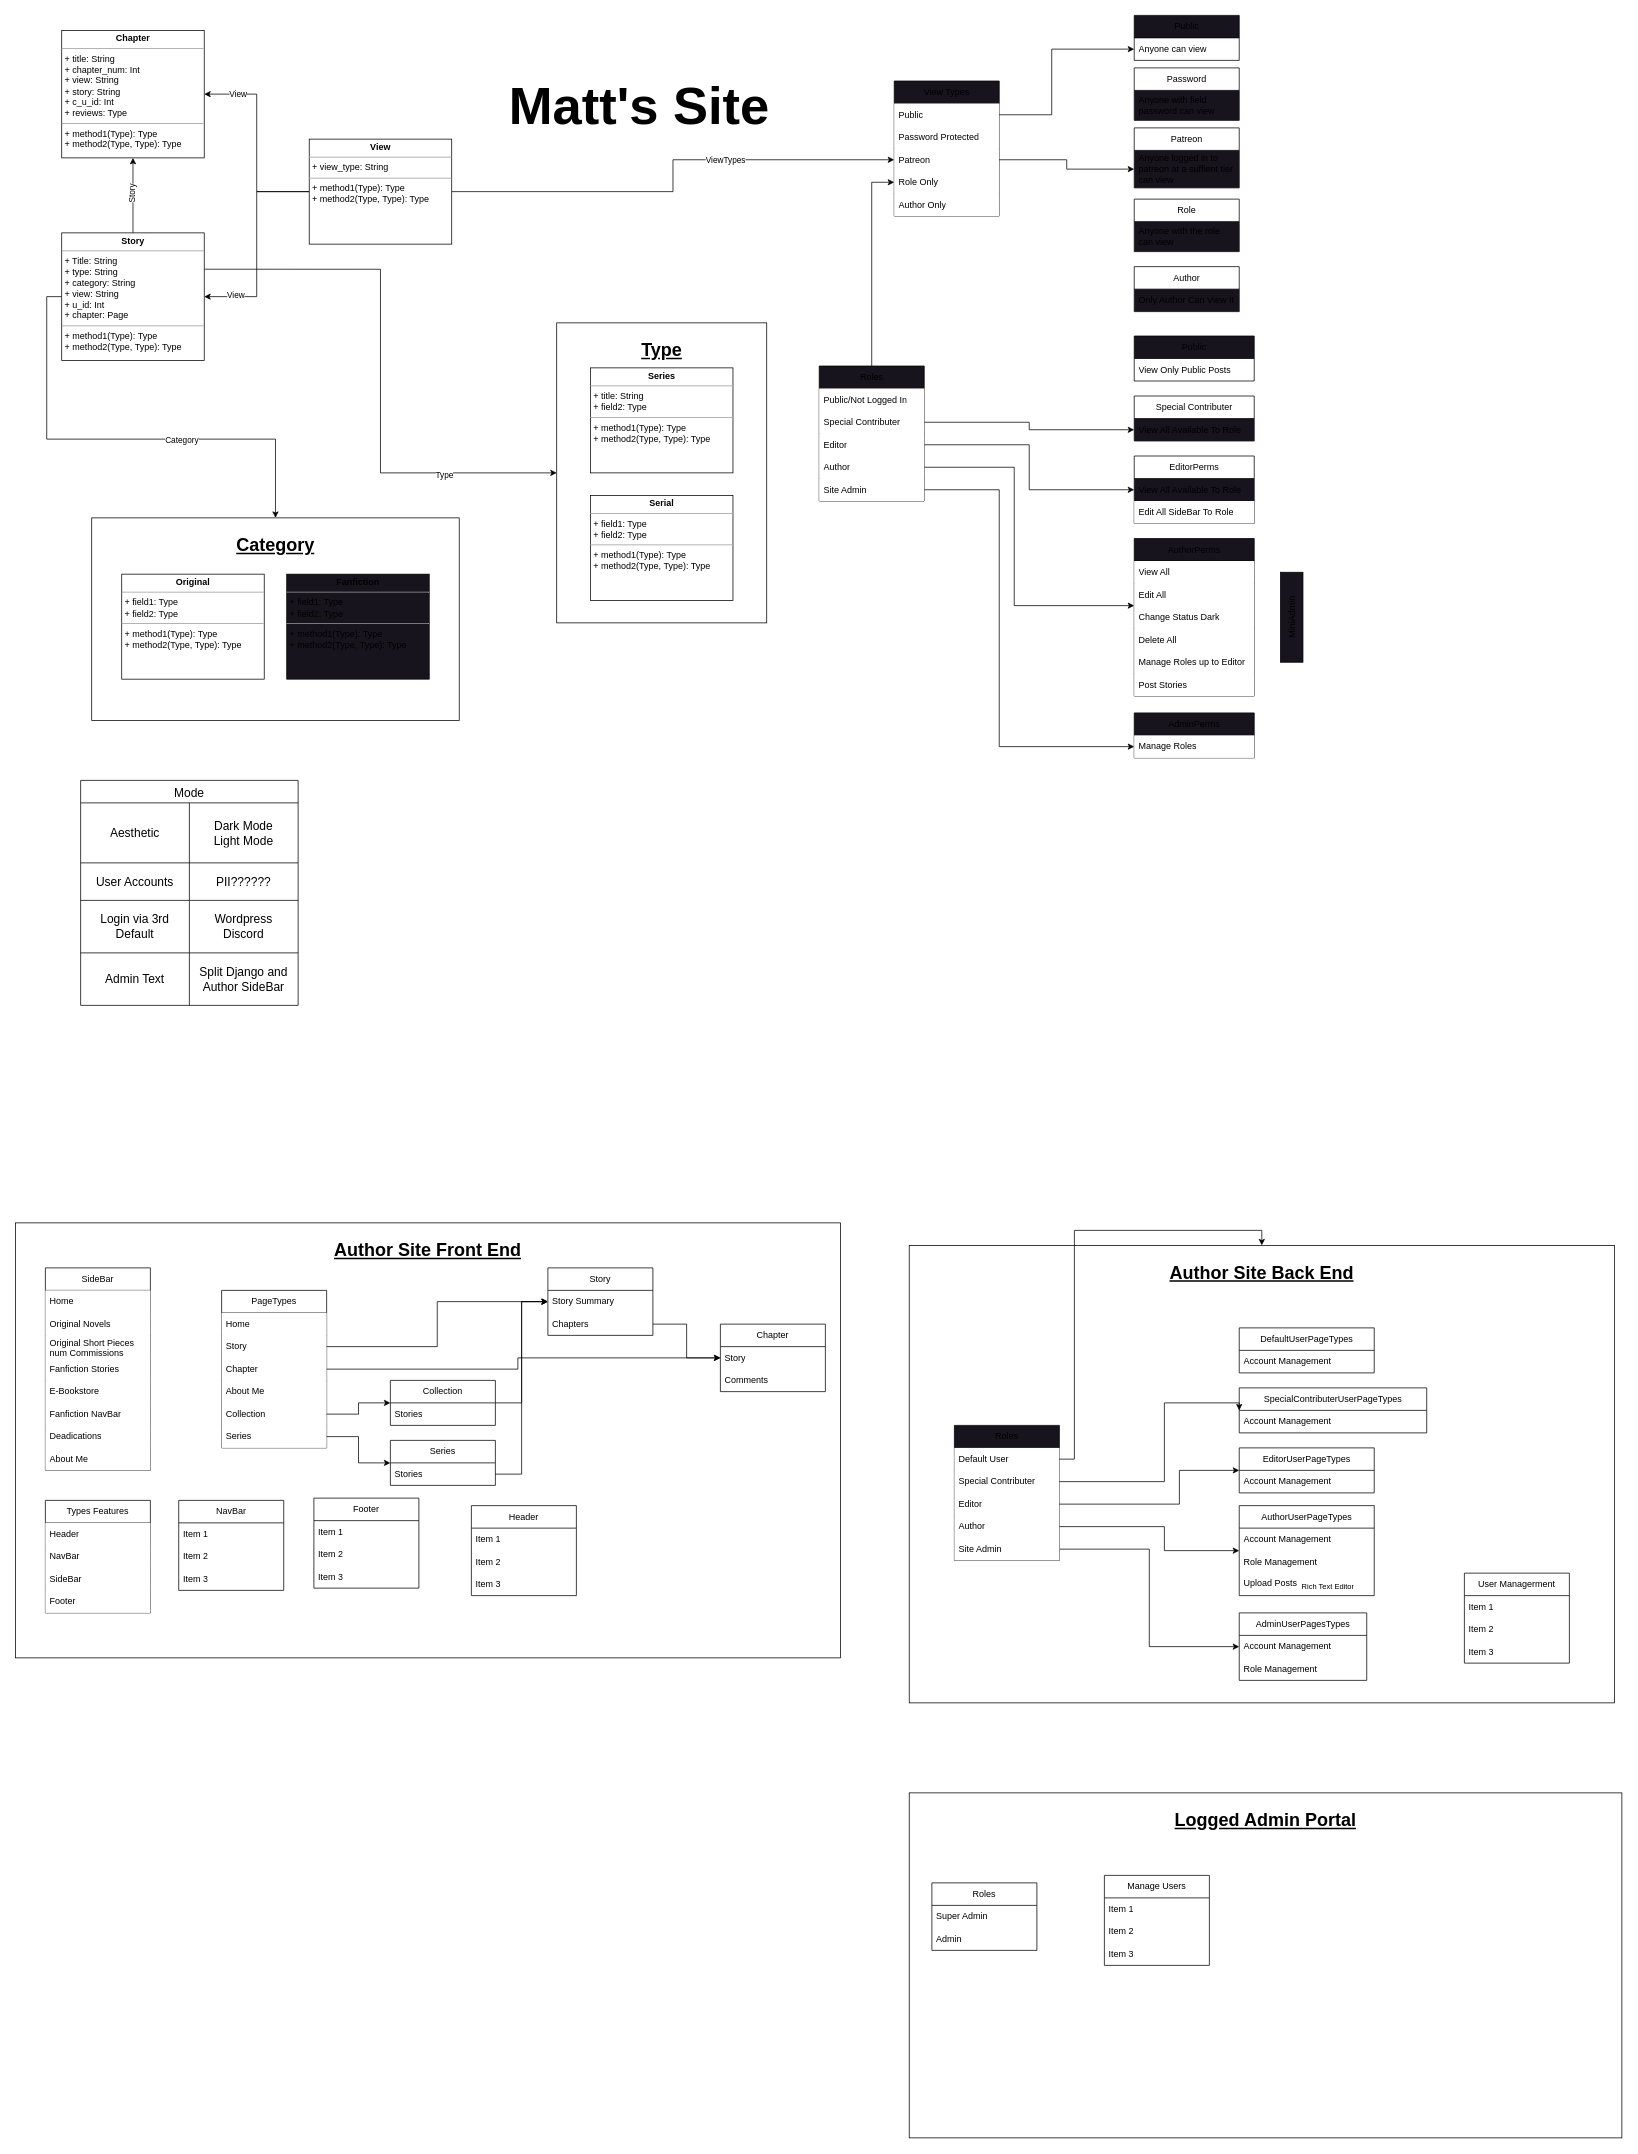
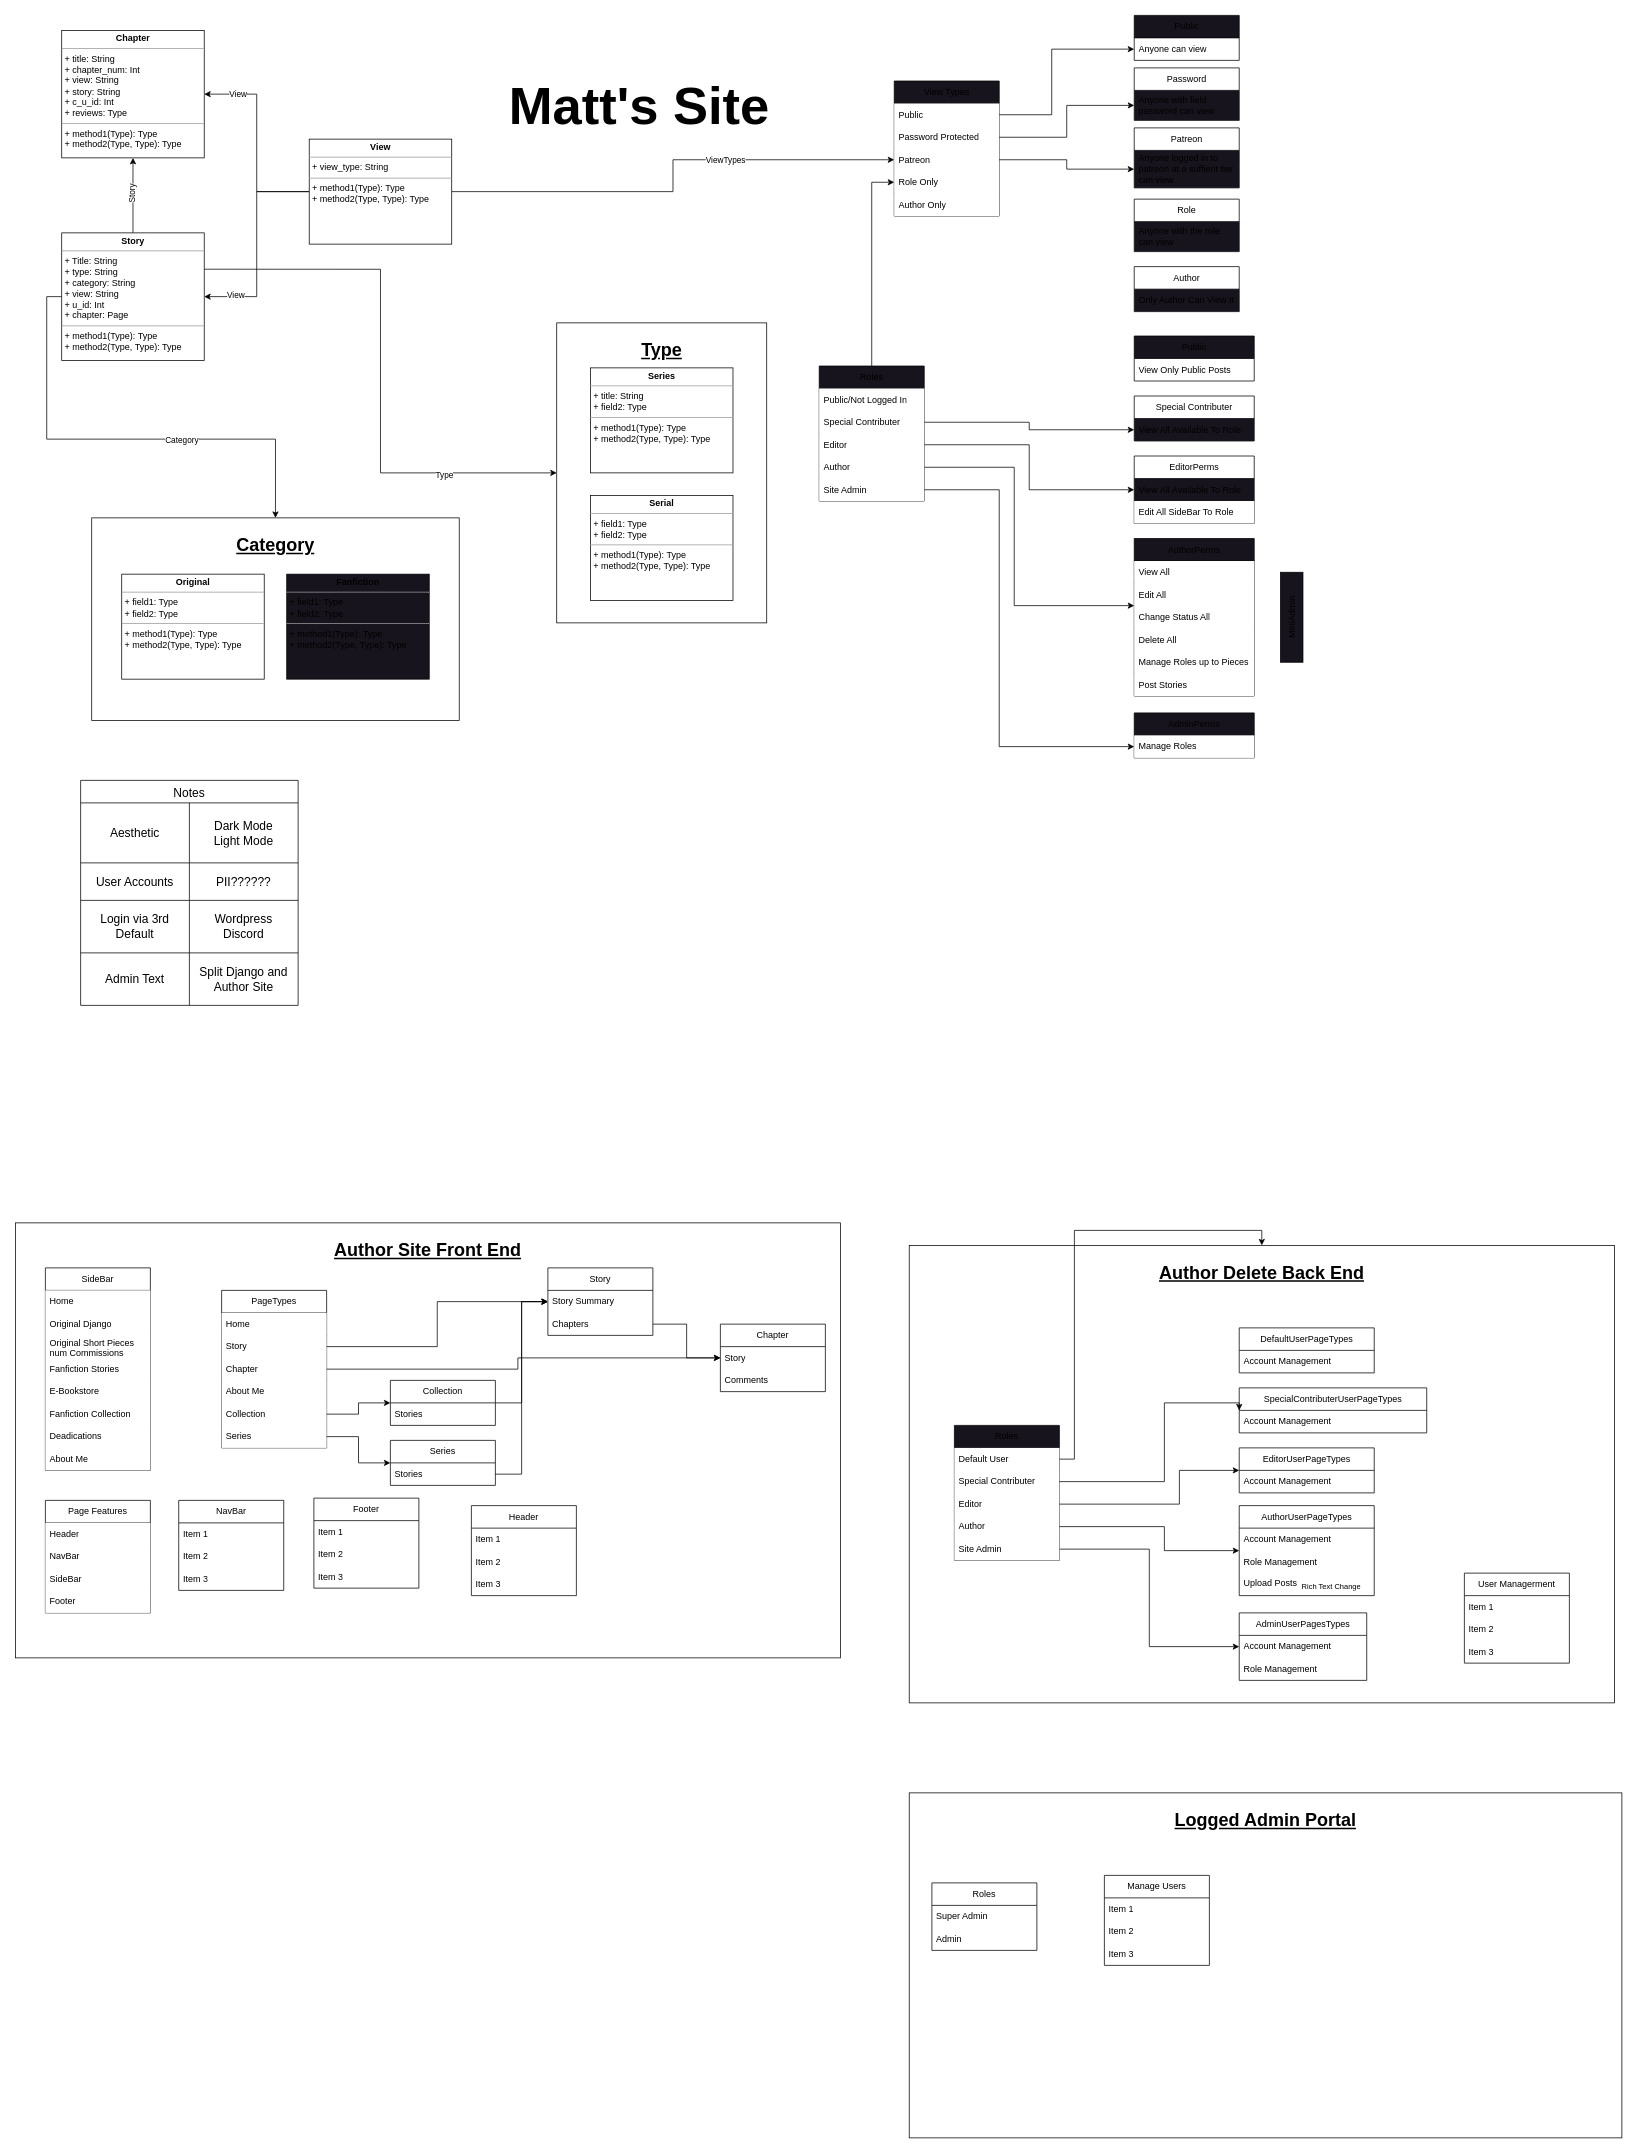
none -> (1067, 123)
(1182, 618) -> (1177, 618)
(1195, 663) -> (1195, 663)
(189, 793) -> (189, 793)
(244, 979) -> (244, 979)
(1262, 1256) -> (1262, 1256)
(82, 1324) -> (83, 1324)
(89, 1414) -> (96, 1414)
(98, 1512) -> (98, 1512)
(1308, 1584) -> (1308, 1584)
